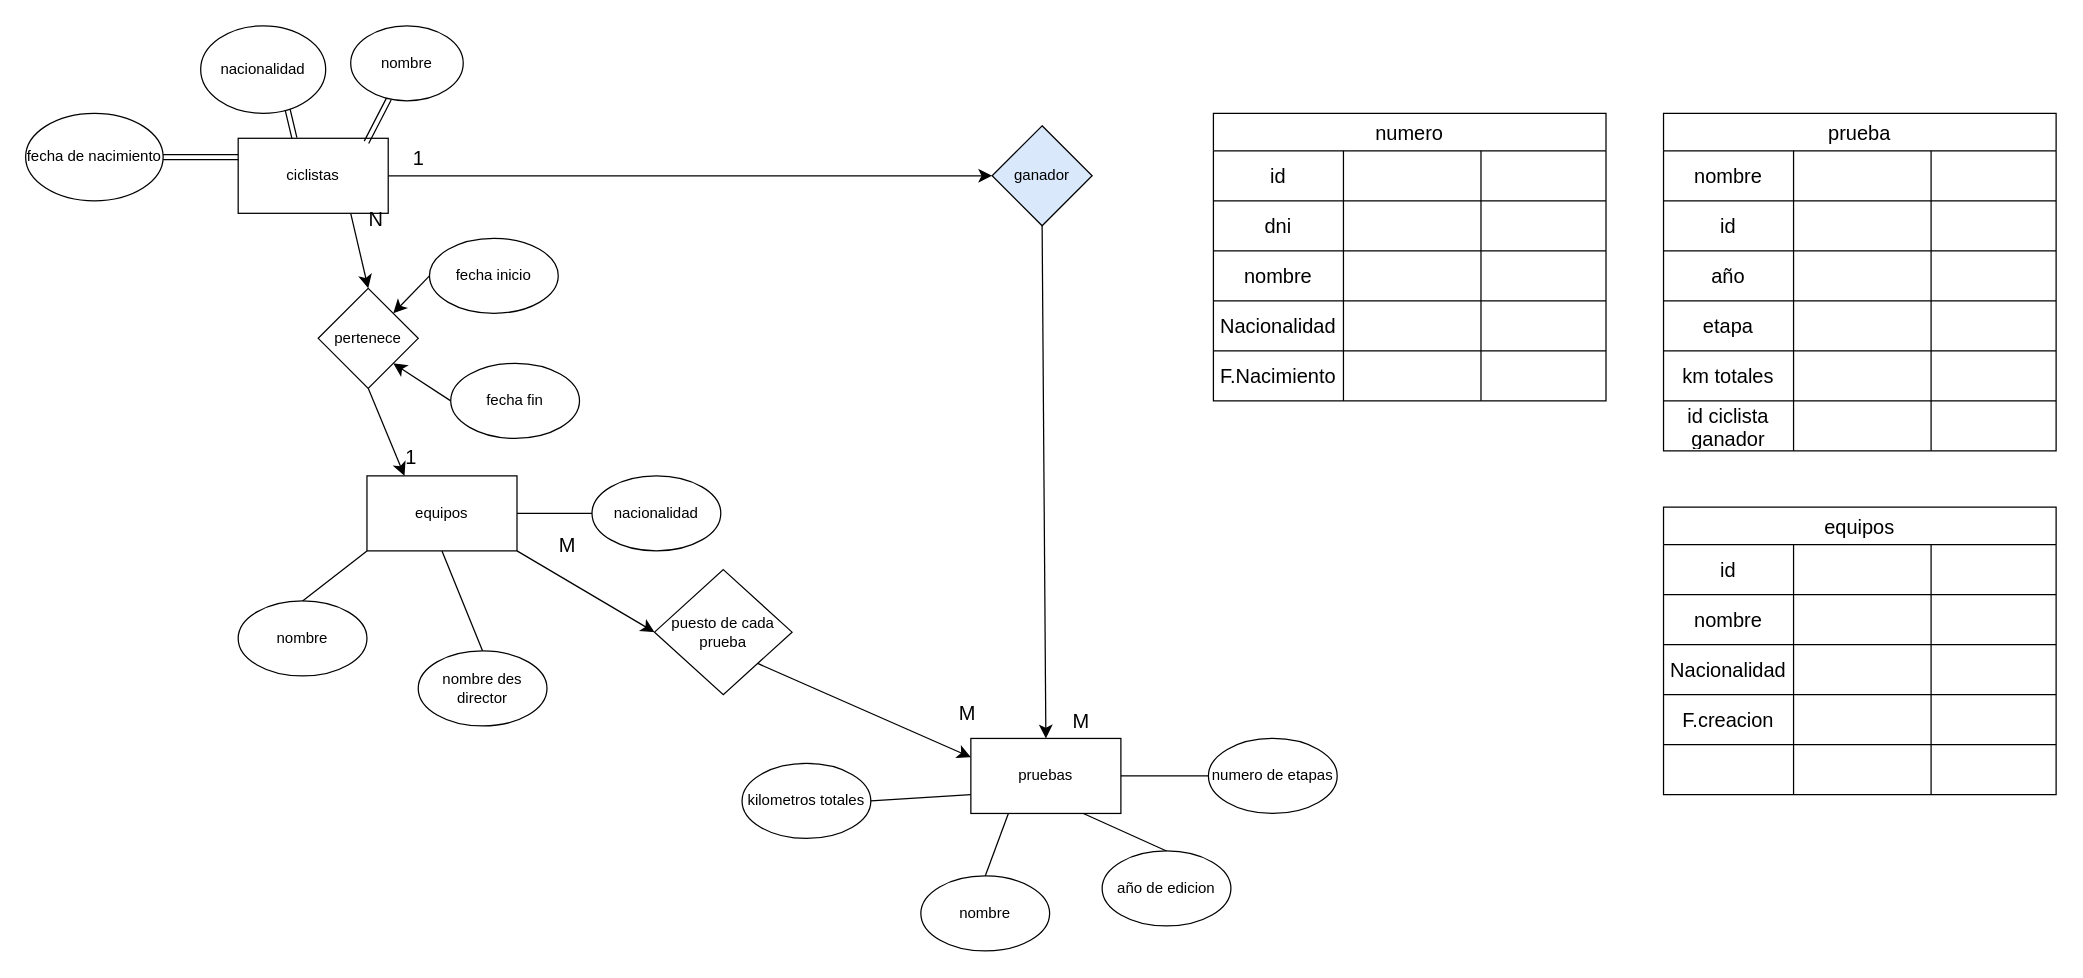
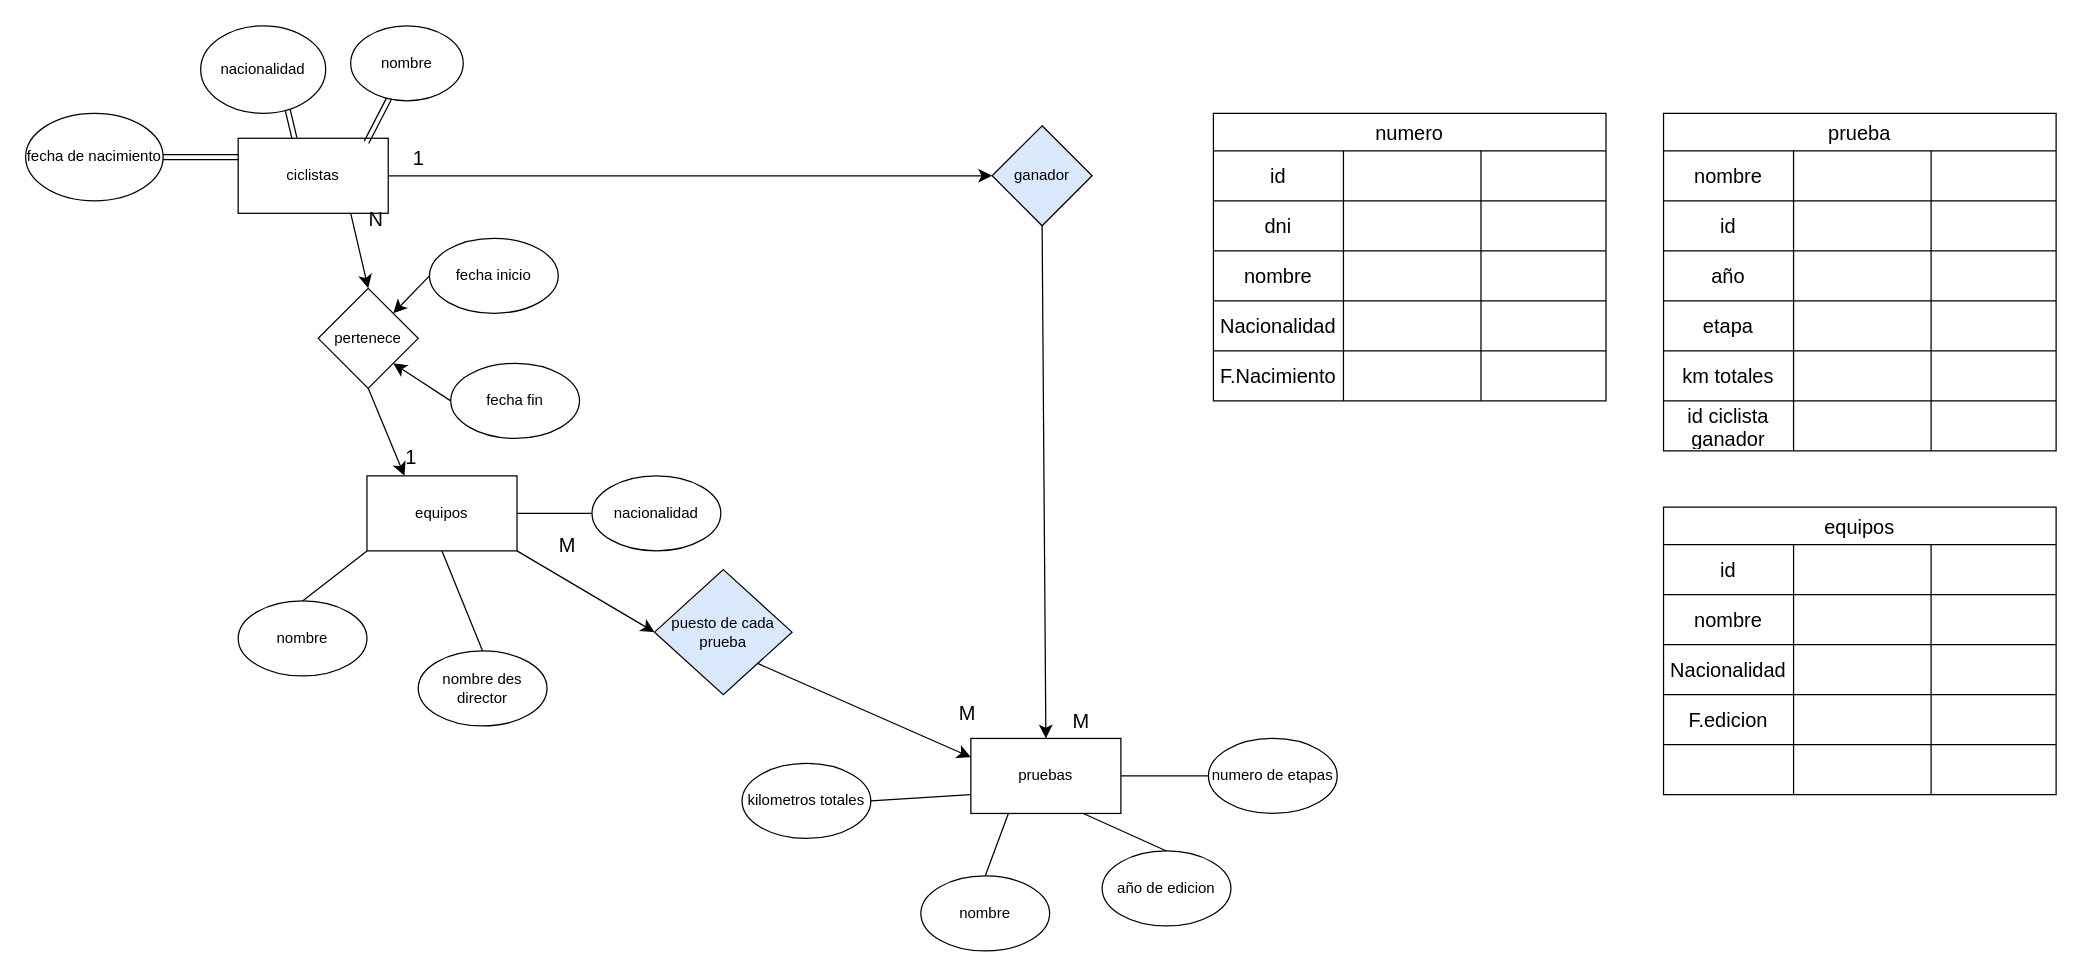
(723, 632) -> (723, 632)
(1728, 719) -> (1728, 719)
